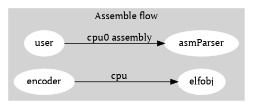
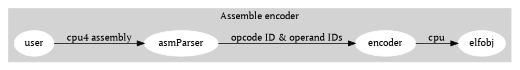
(126, 17) -> (260, 17)
(119, 38) -> (99, 38)
none -> (283, 43)
